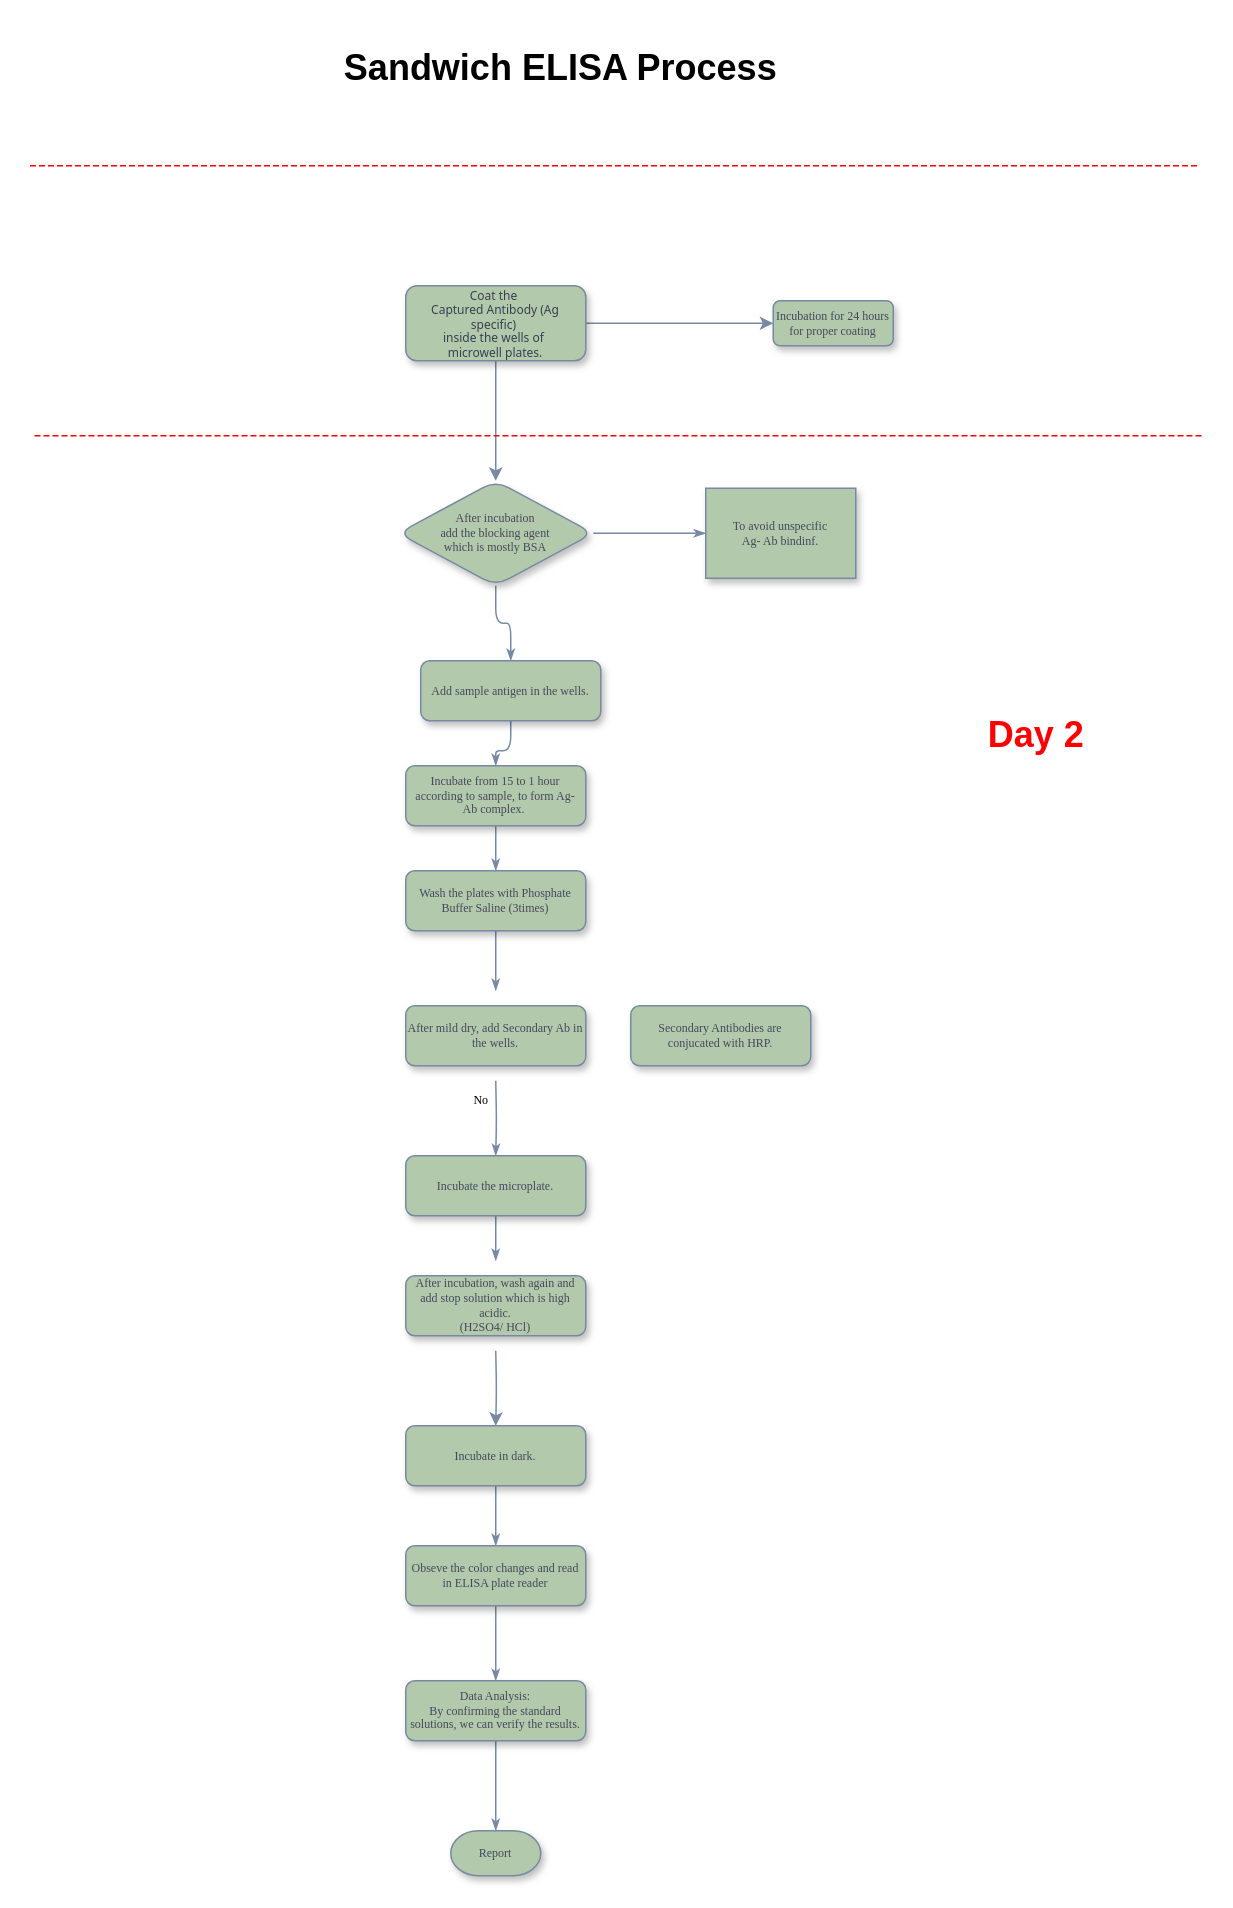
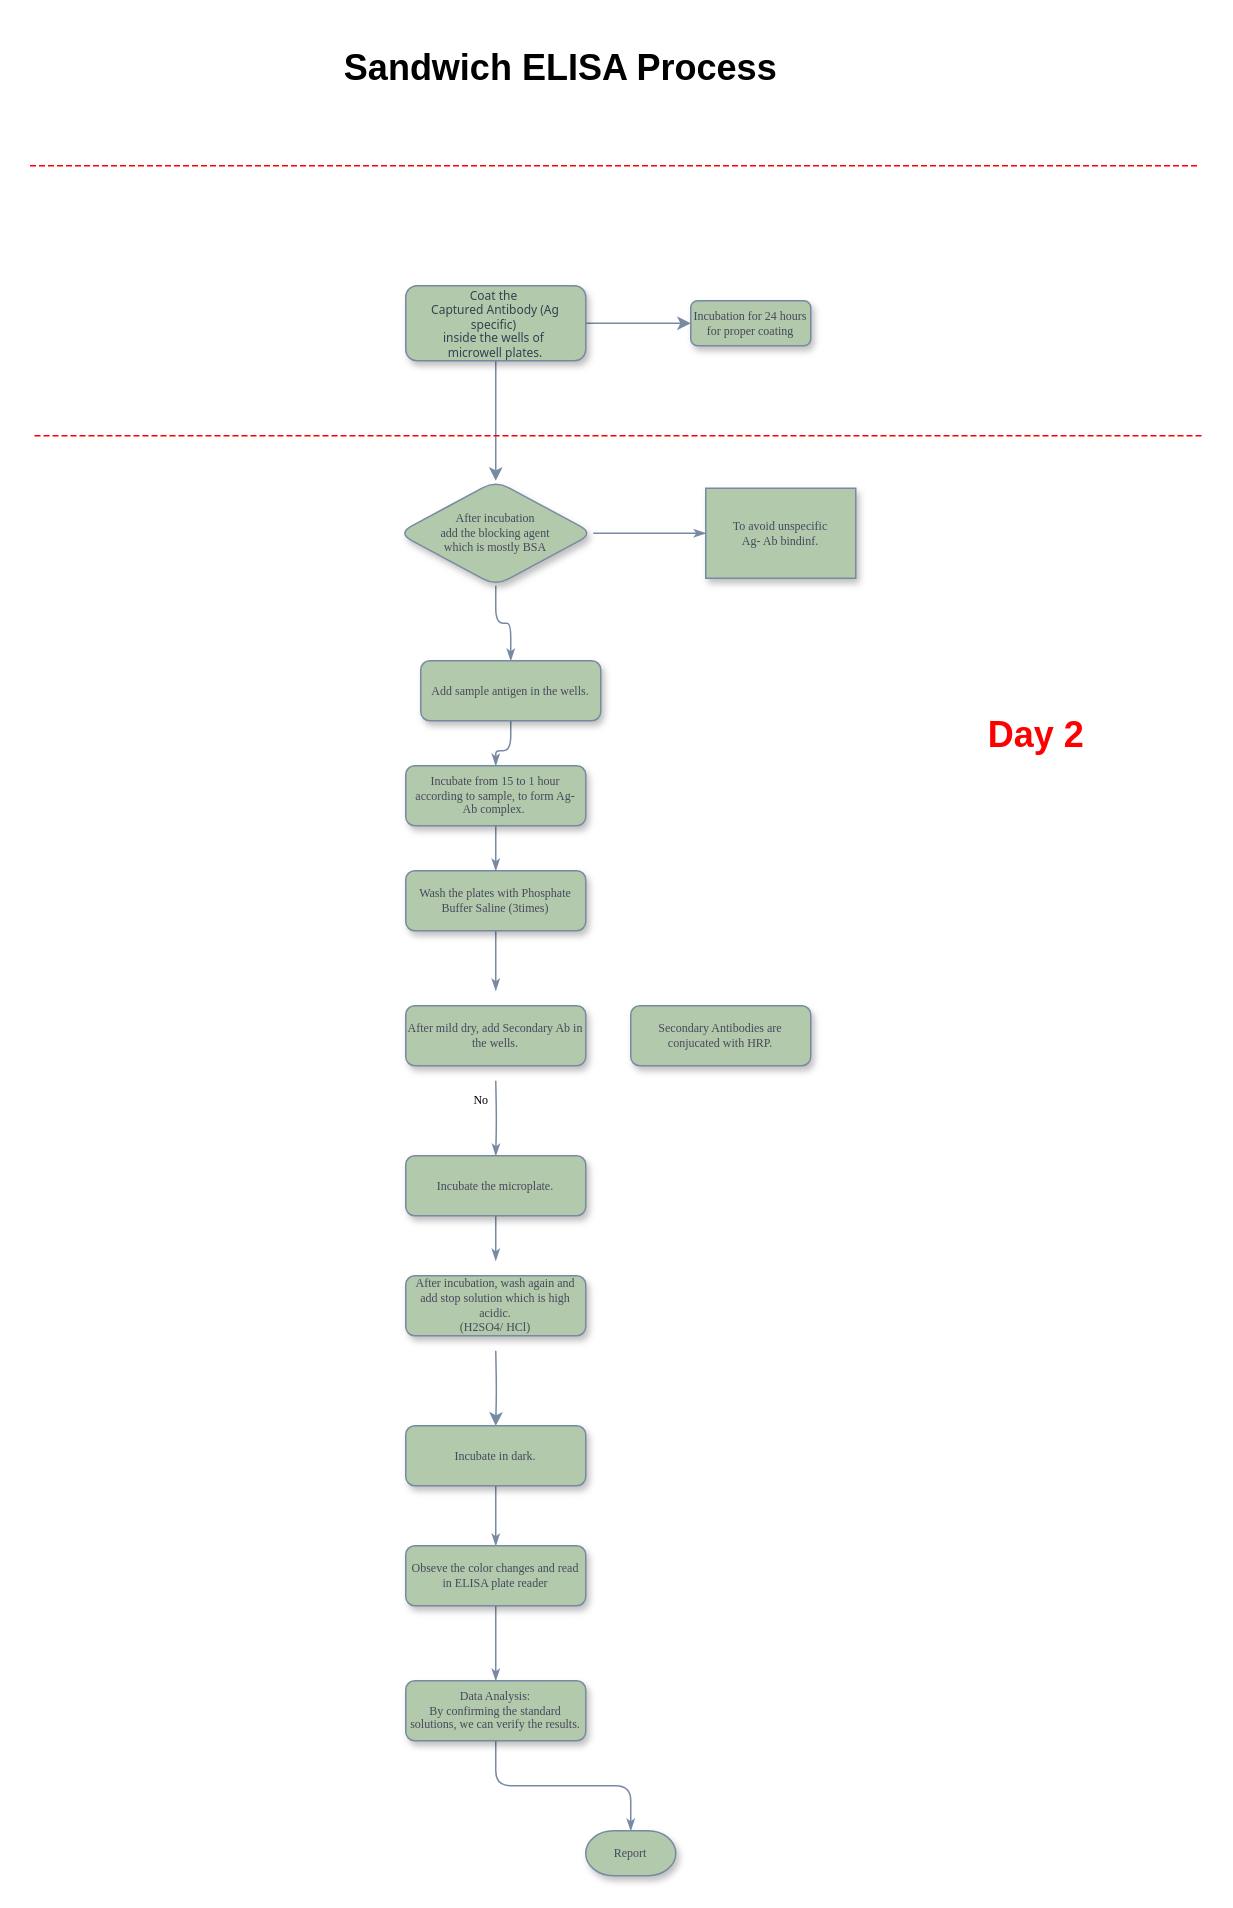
(833, 323) -> (751, 323)
(496, 1853) -> (631, 1853)
